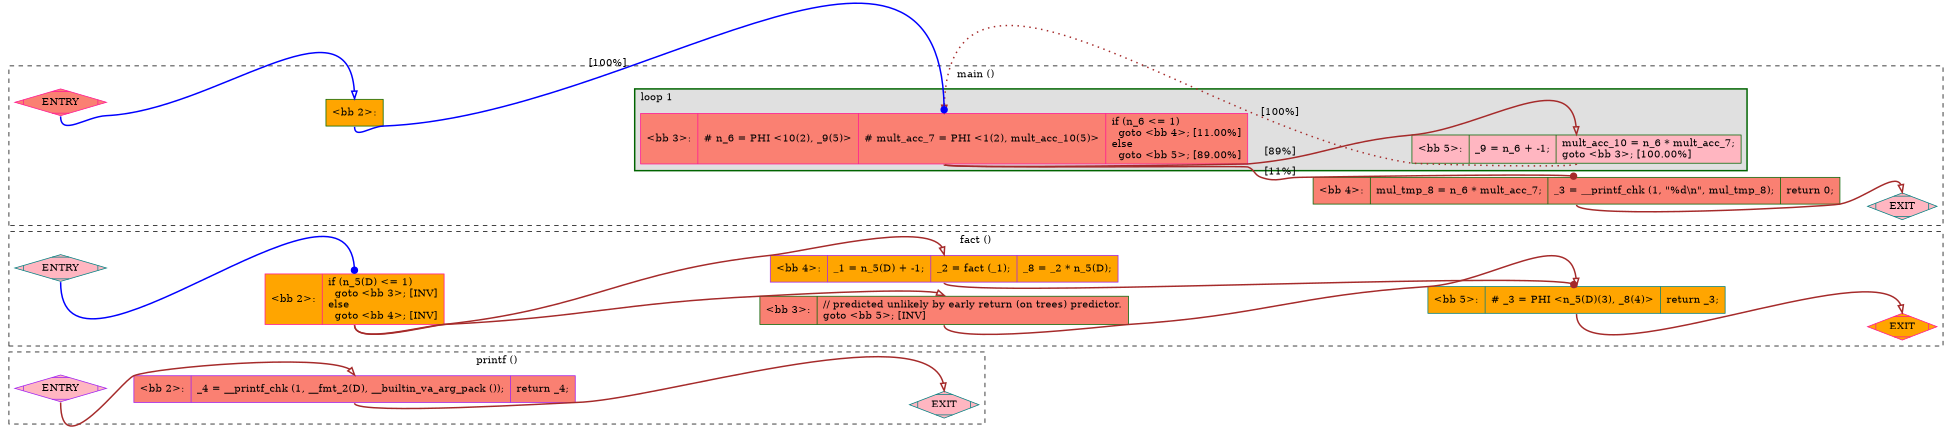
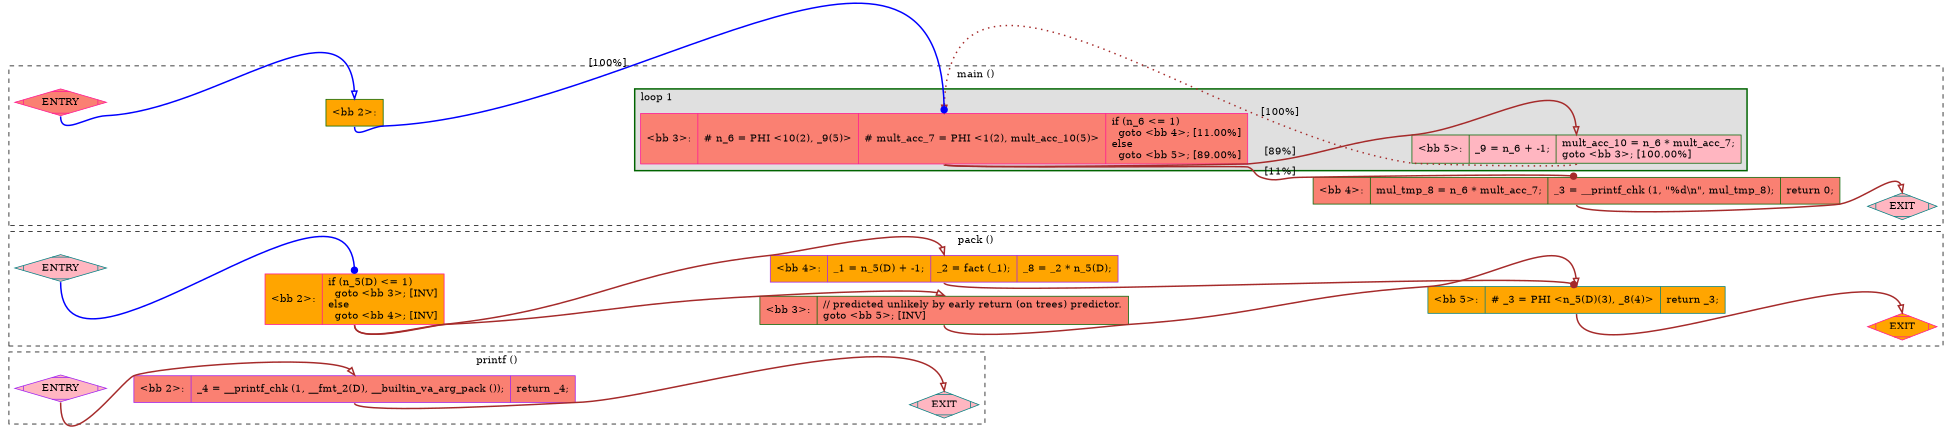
(976, 240) -> (976, 240)
